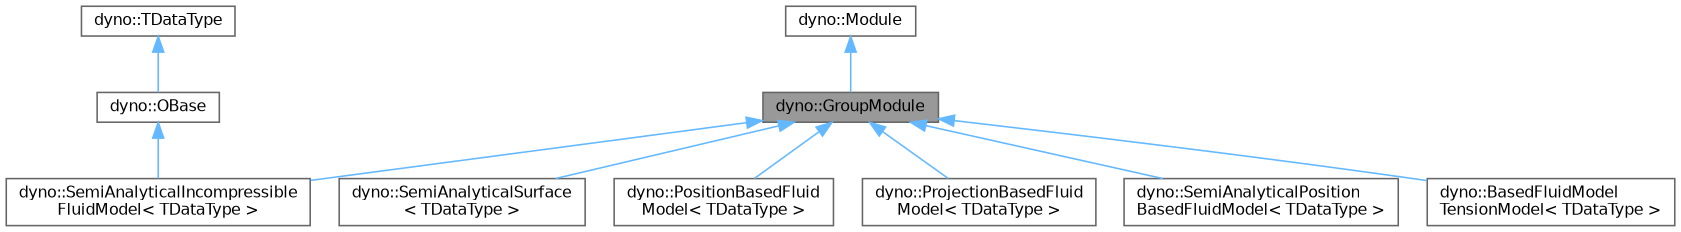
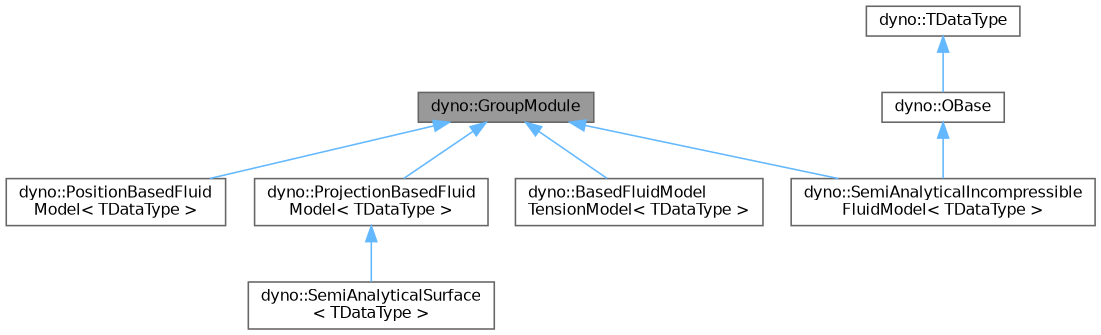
(851, 21) -> none
(667, 152) -> (371, 262)
(1261, 202) -> none
